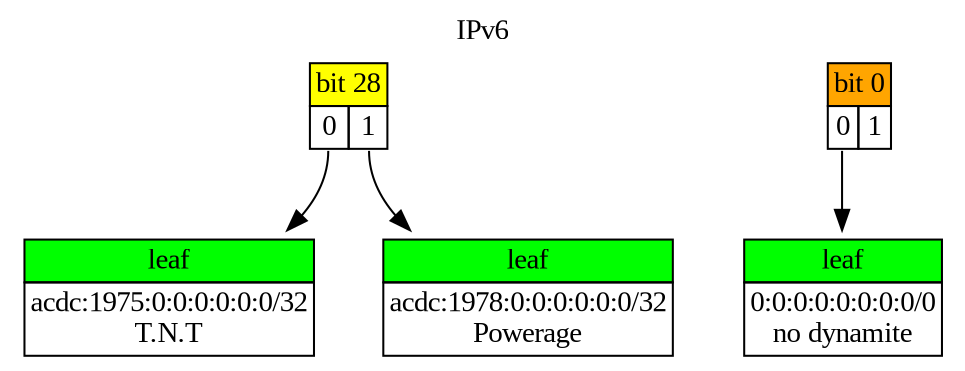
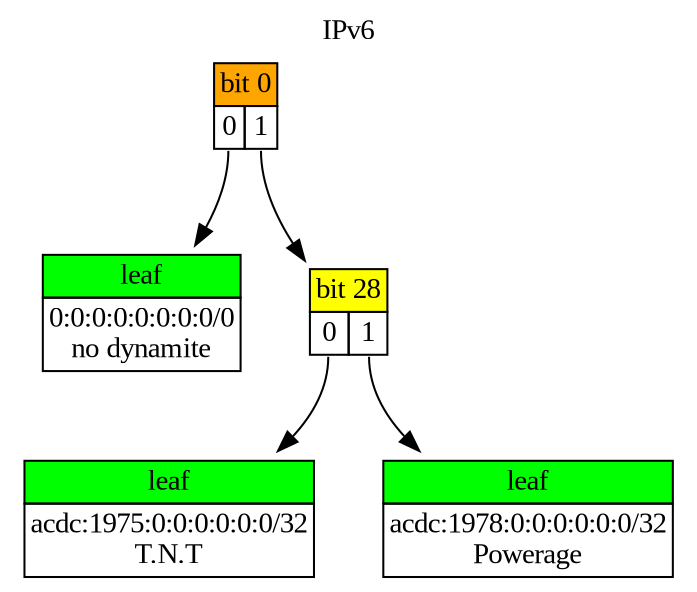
none -> (270, 199)
